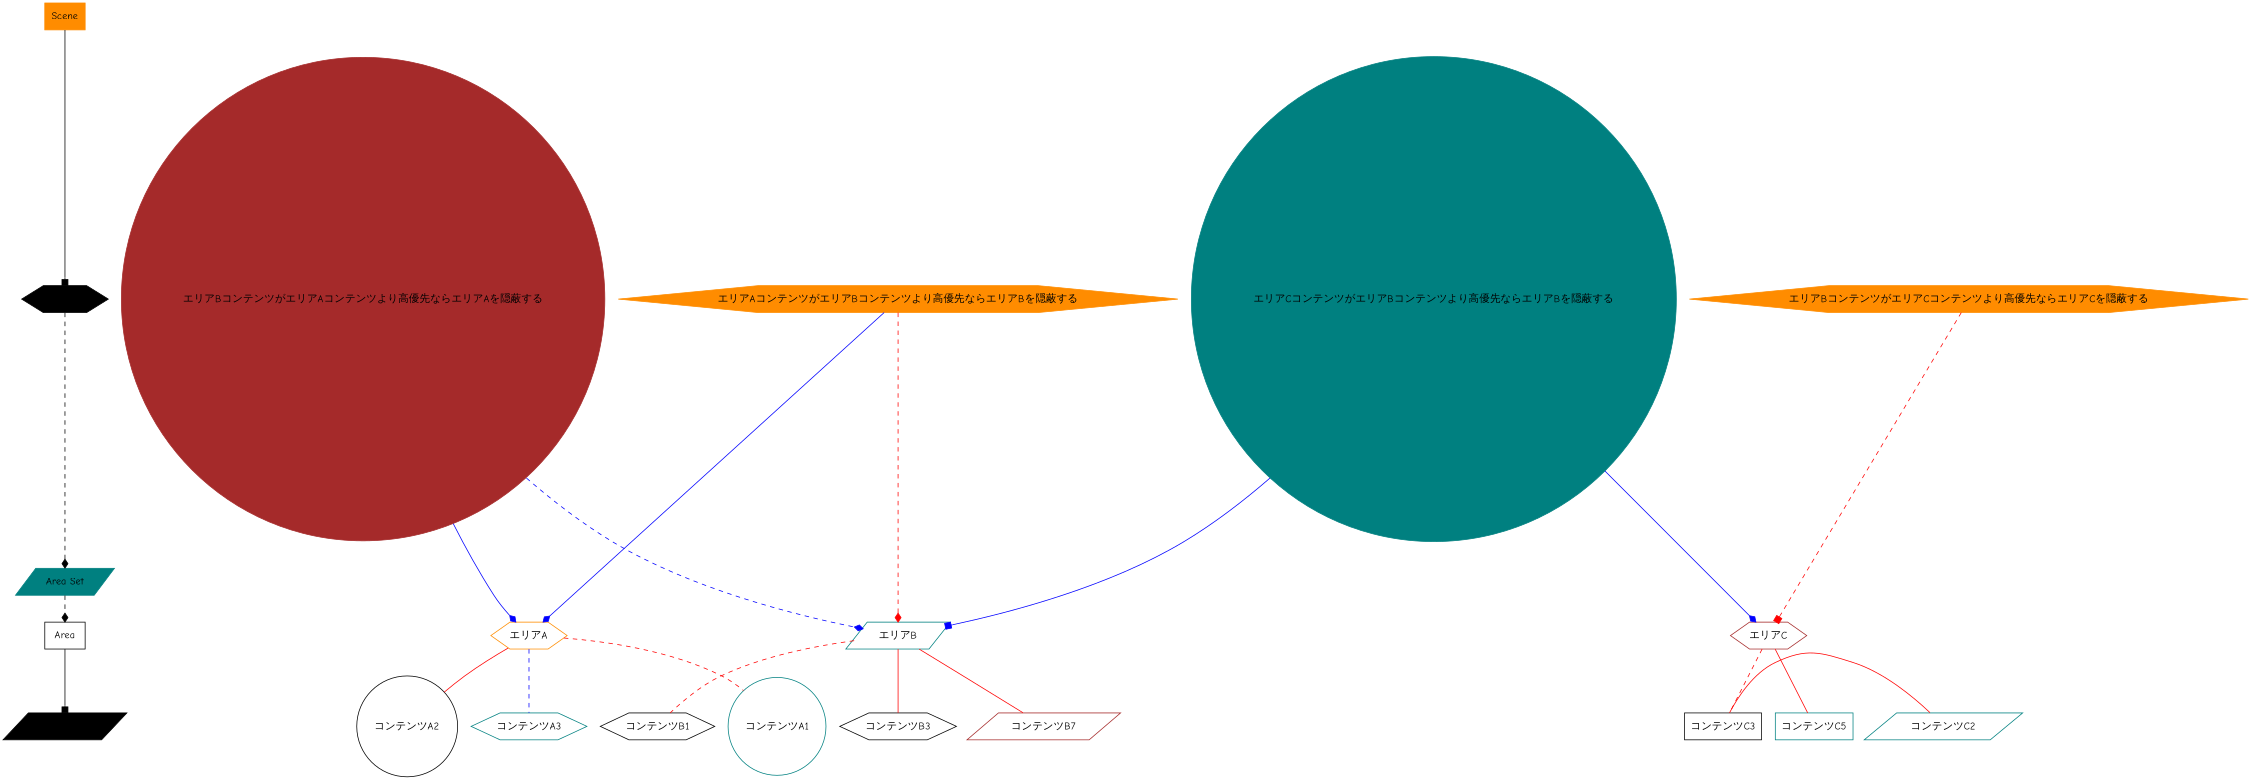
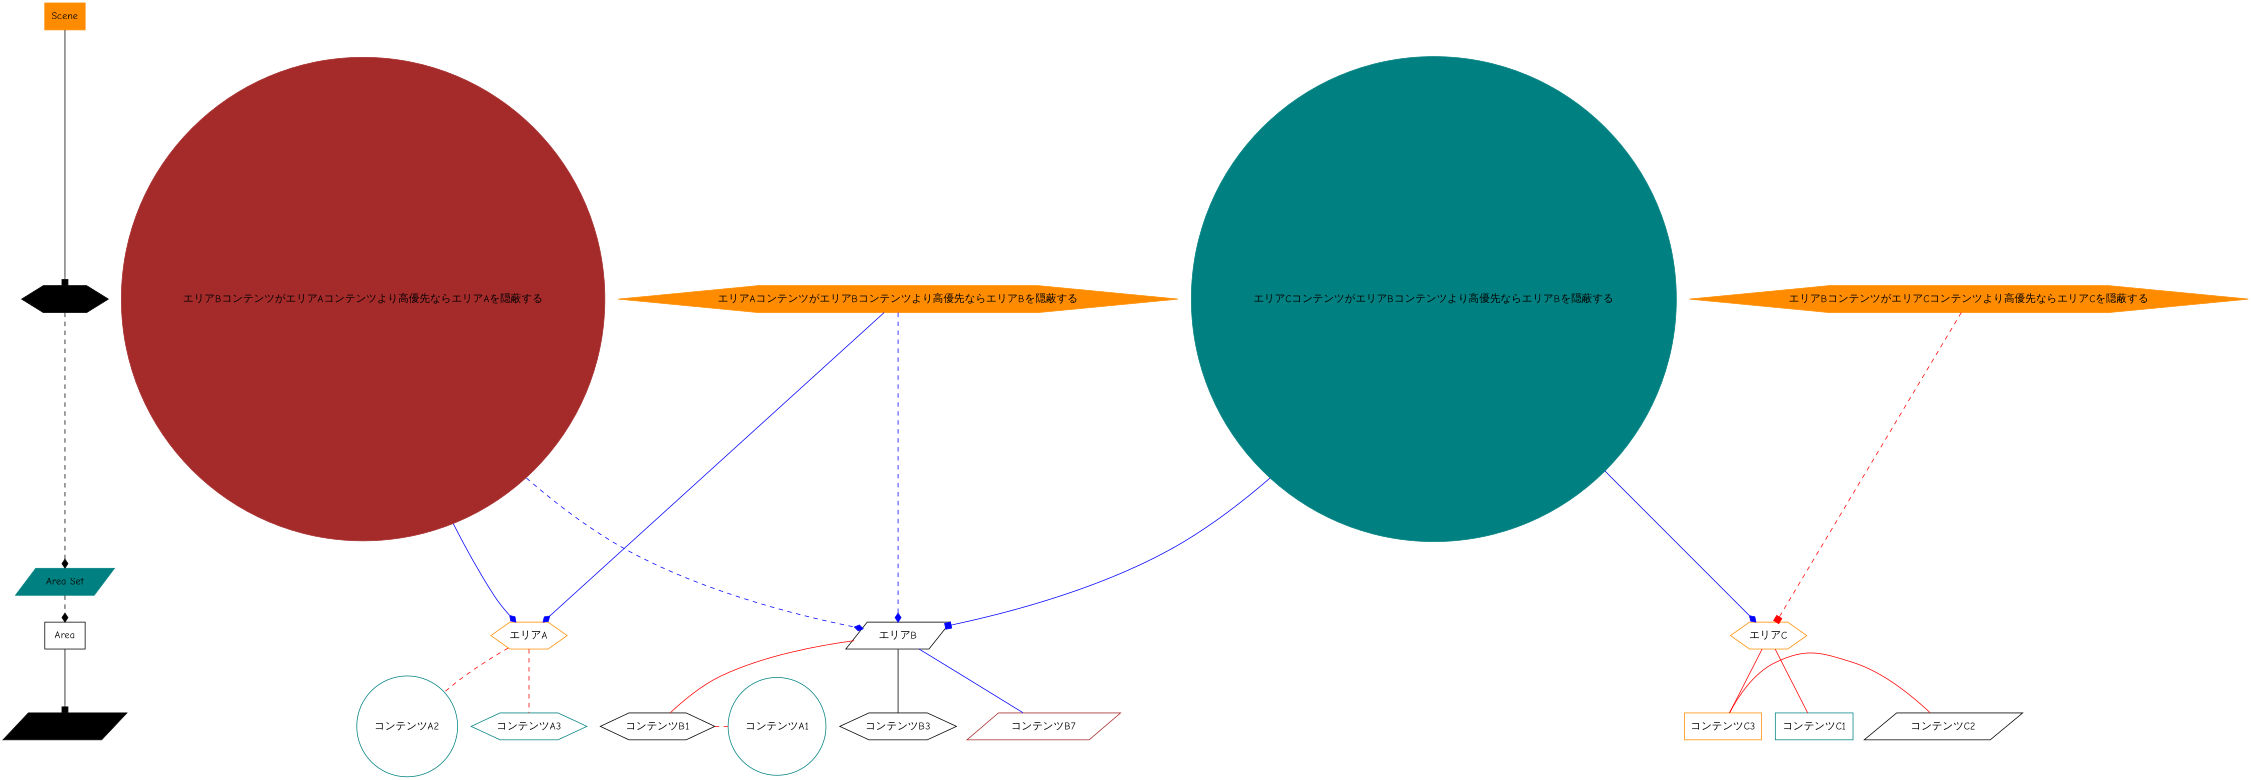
(898, 463) -> (898, 463)
(898, 636) -> (898, 636)
(1769, 636) -> (1769, 636)
(657, 653) -> (721, 726)
(756, 662) -> (756, 662)
(475, 669) -> (475, 669)
(1747, 679) -> (1747, 679)
(529, 681) -> (529, 681)
(898, 681) -> (898, 681)
(971, 681) -> (971, 681)
(407, 726) -> (407, 726)
(1723, 726) -> (1723, 726)
(1814, 726) -> (1814, 726)
(1943, 726) -> (1943, 726)
